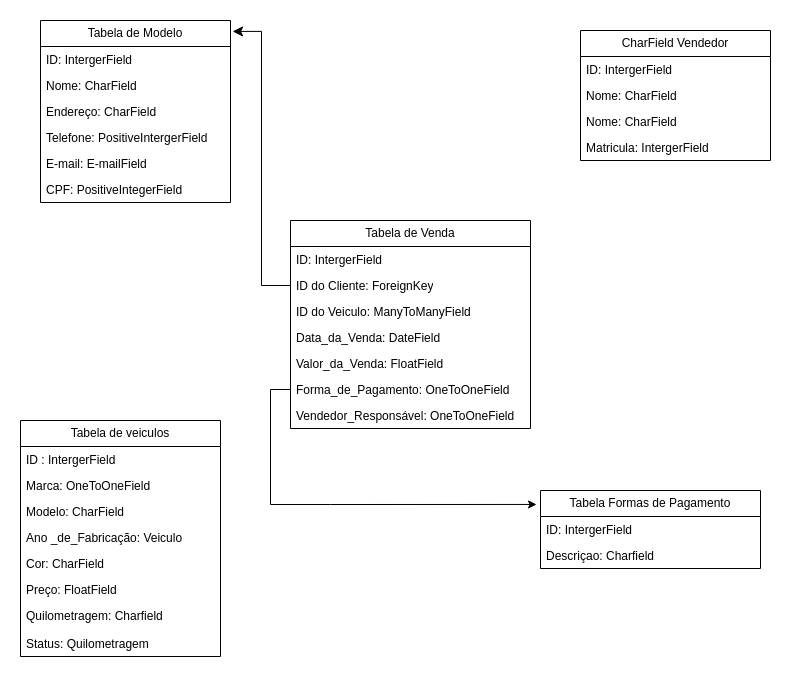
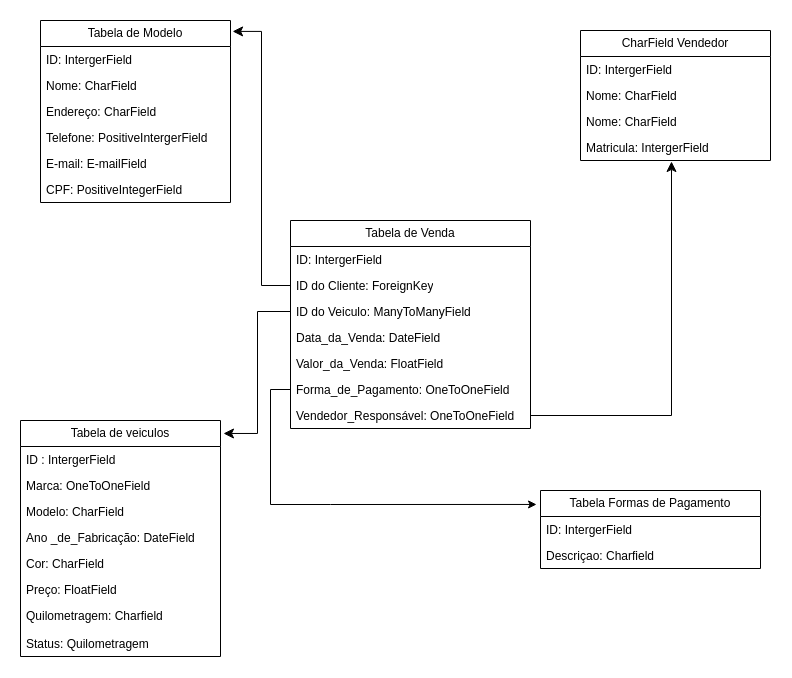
none -> (672, 363)
none -> (258, 369)
(108, 539) -> (115, 539)
